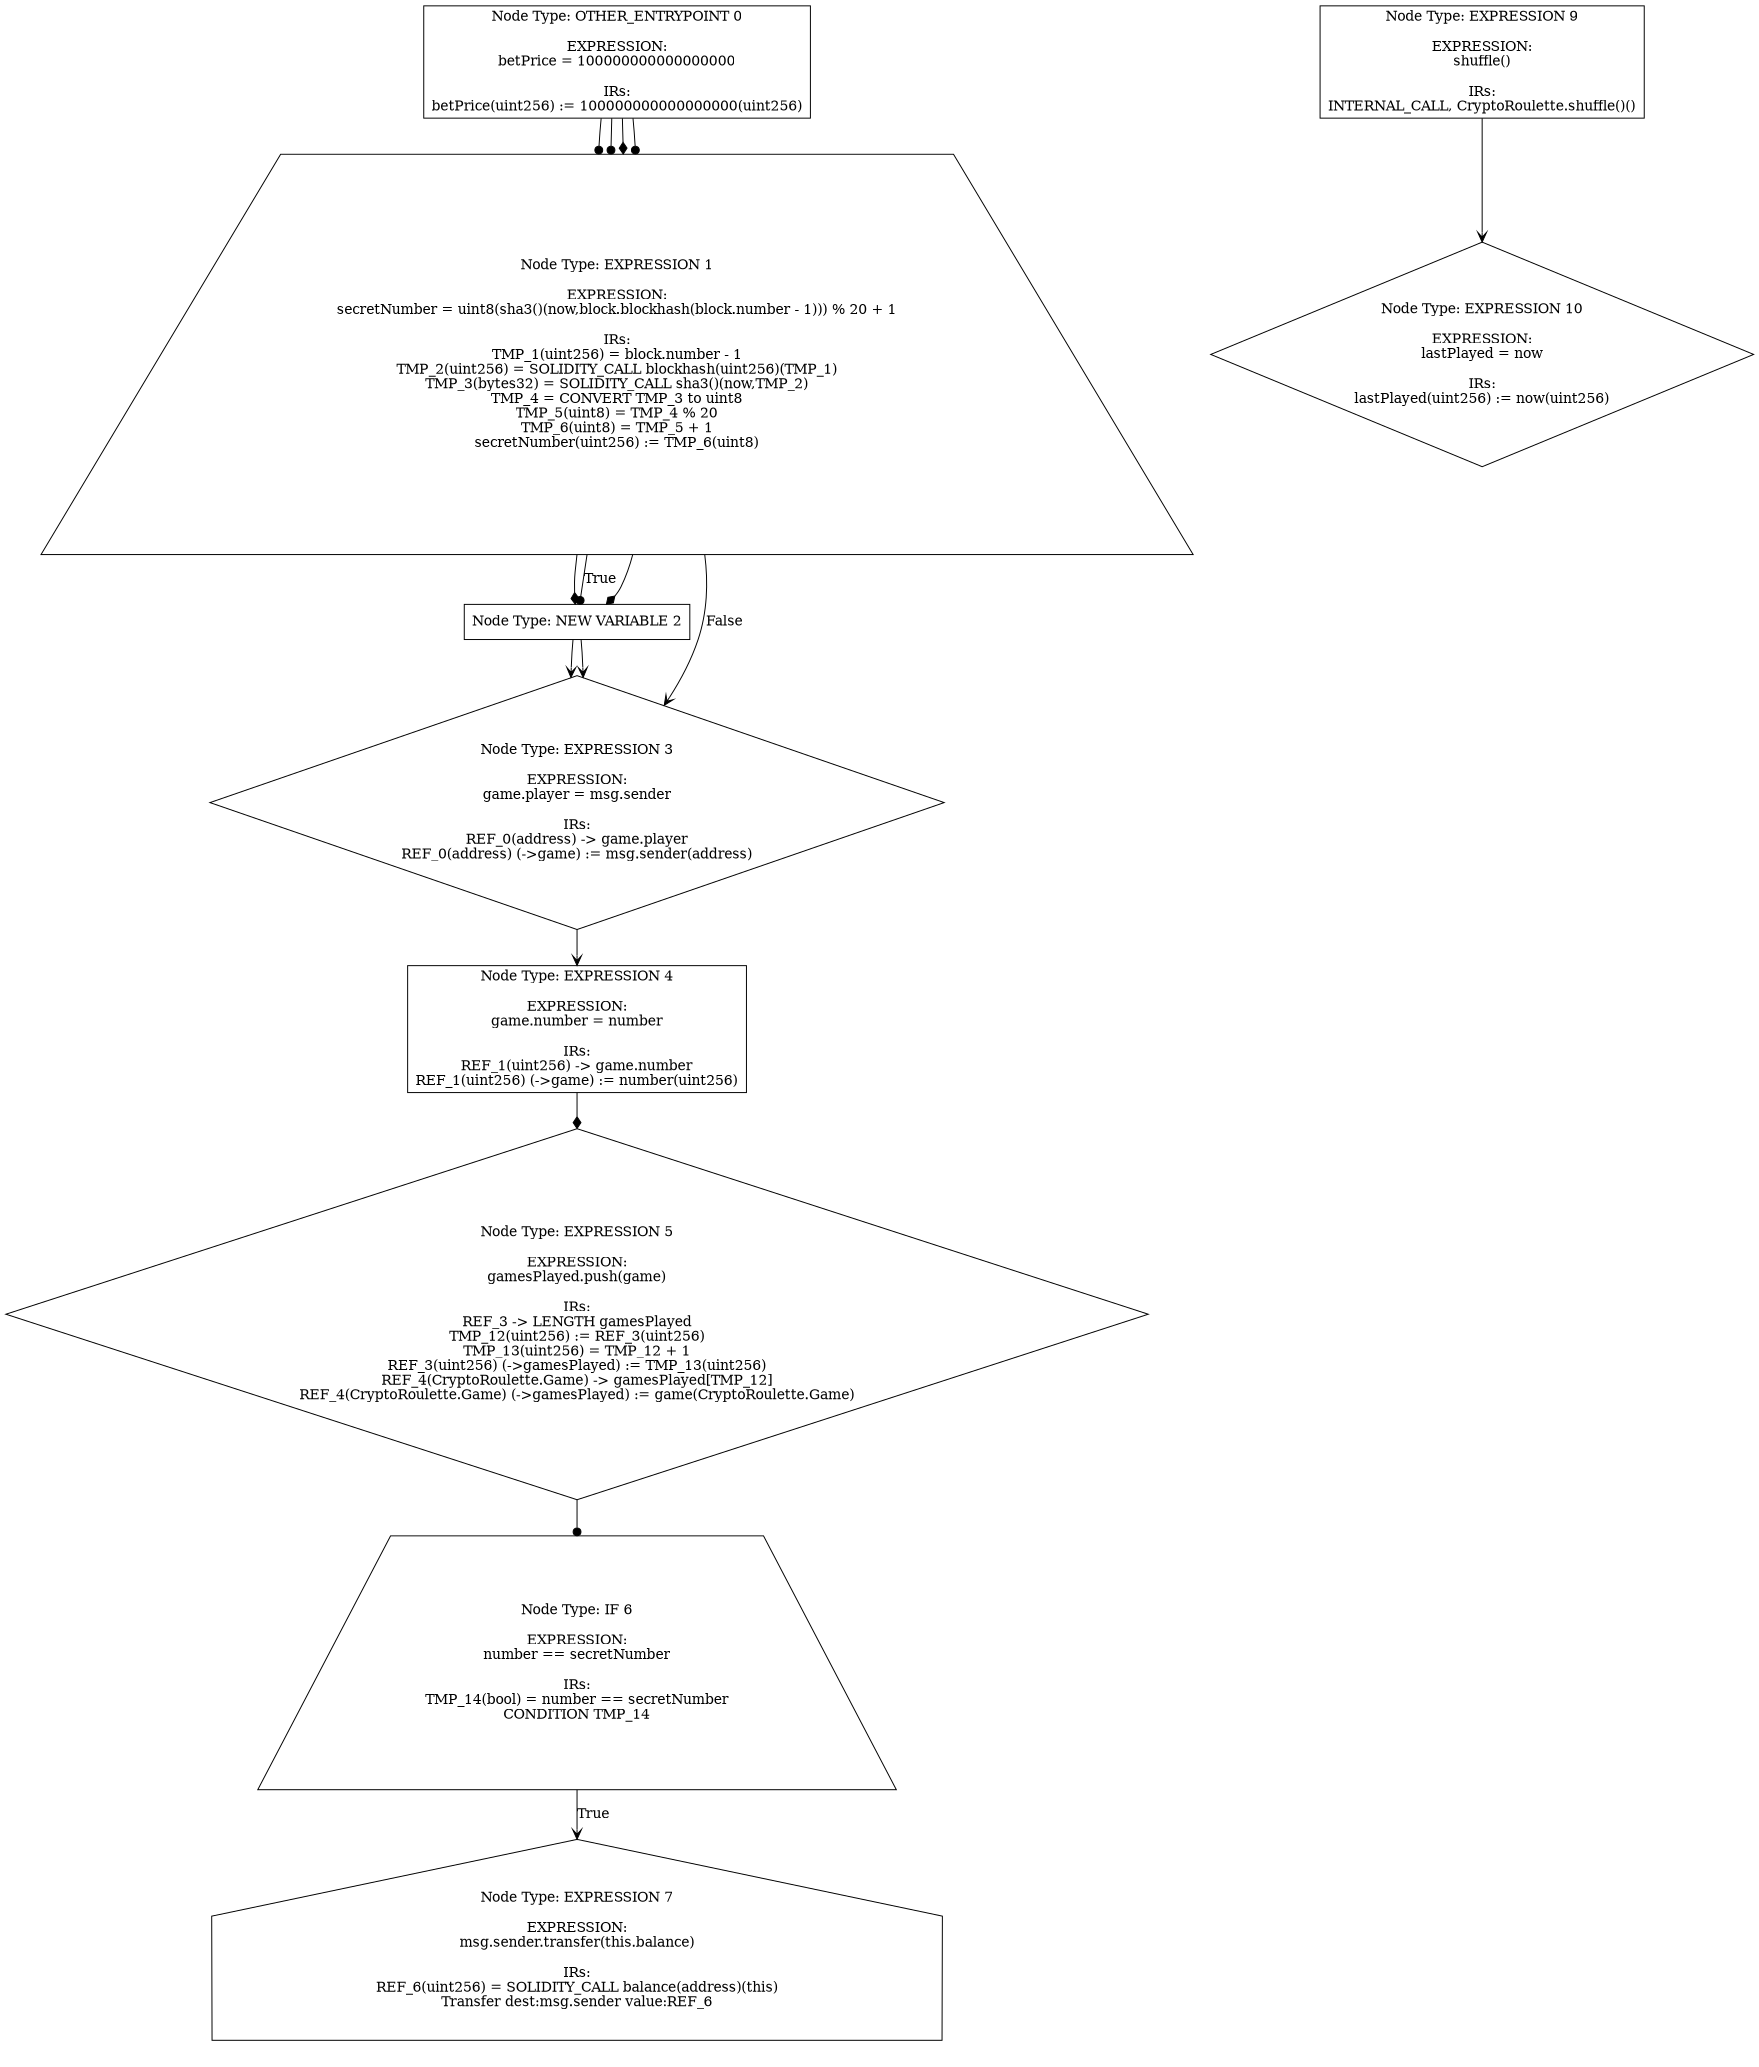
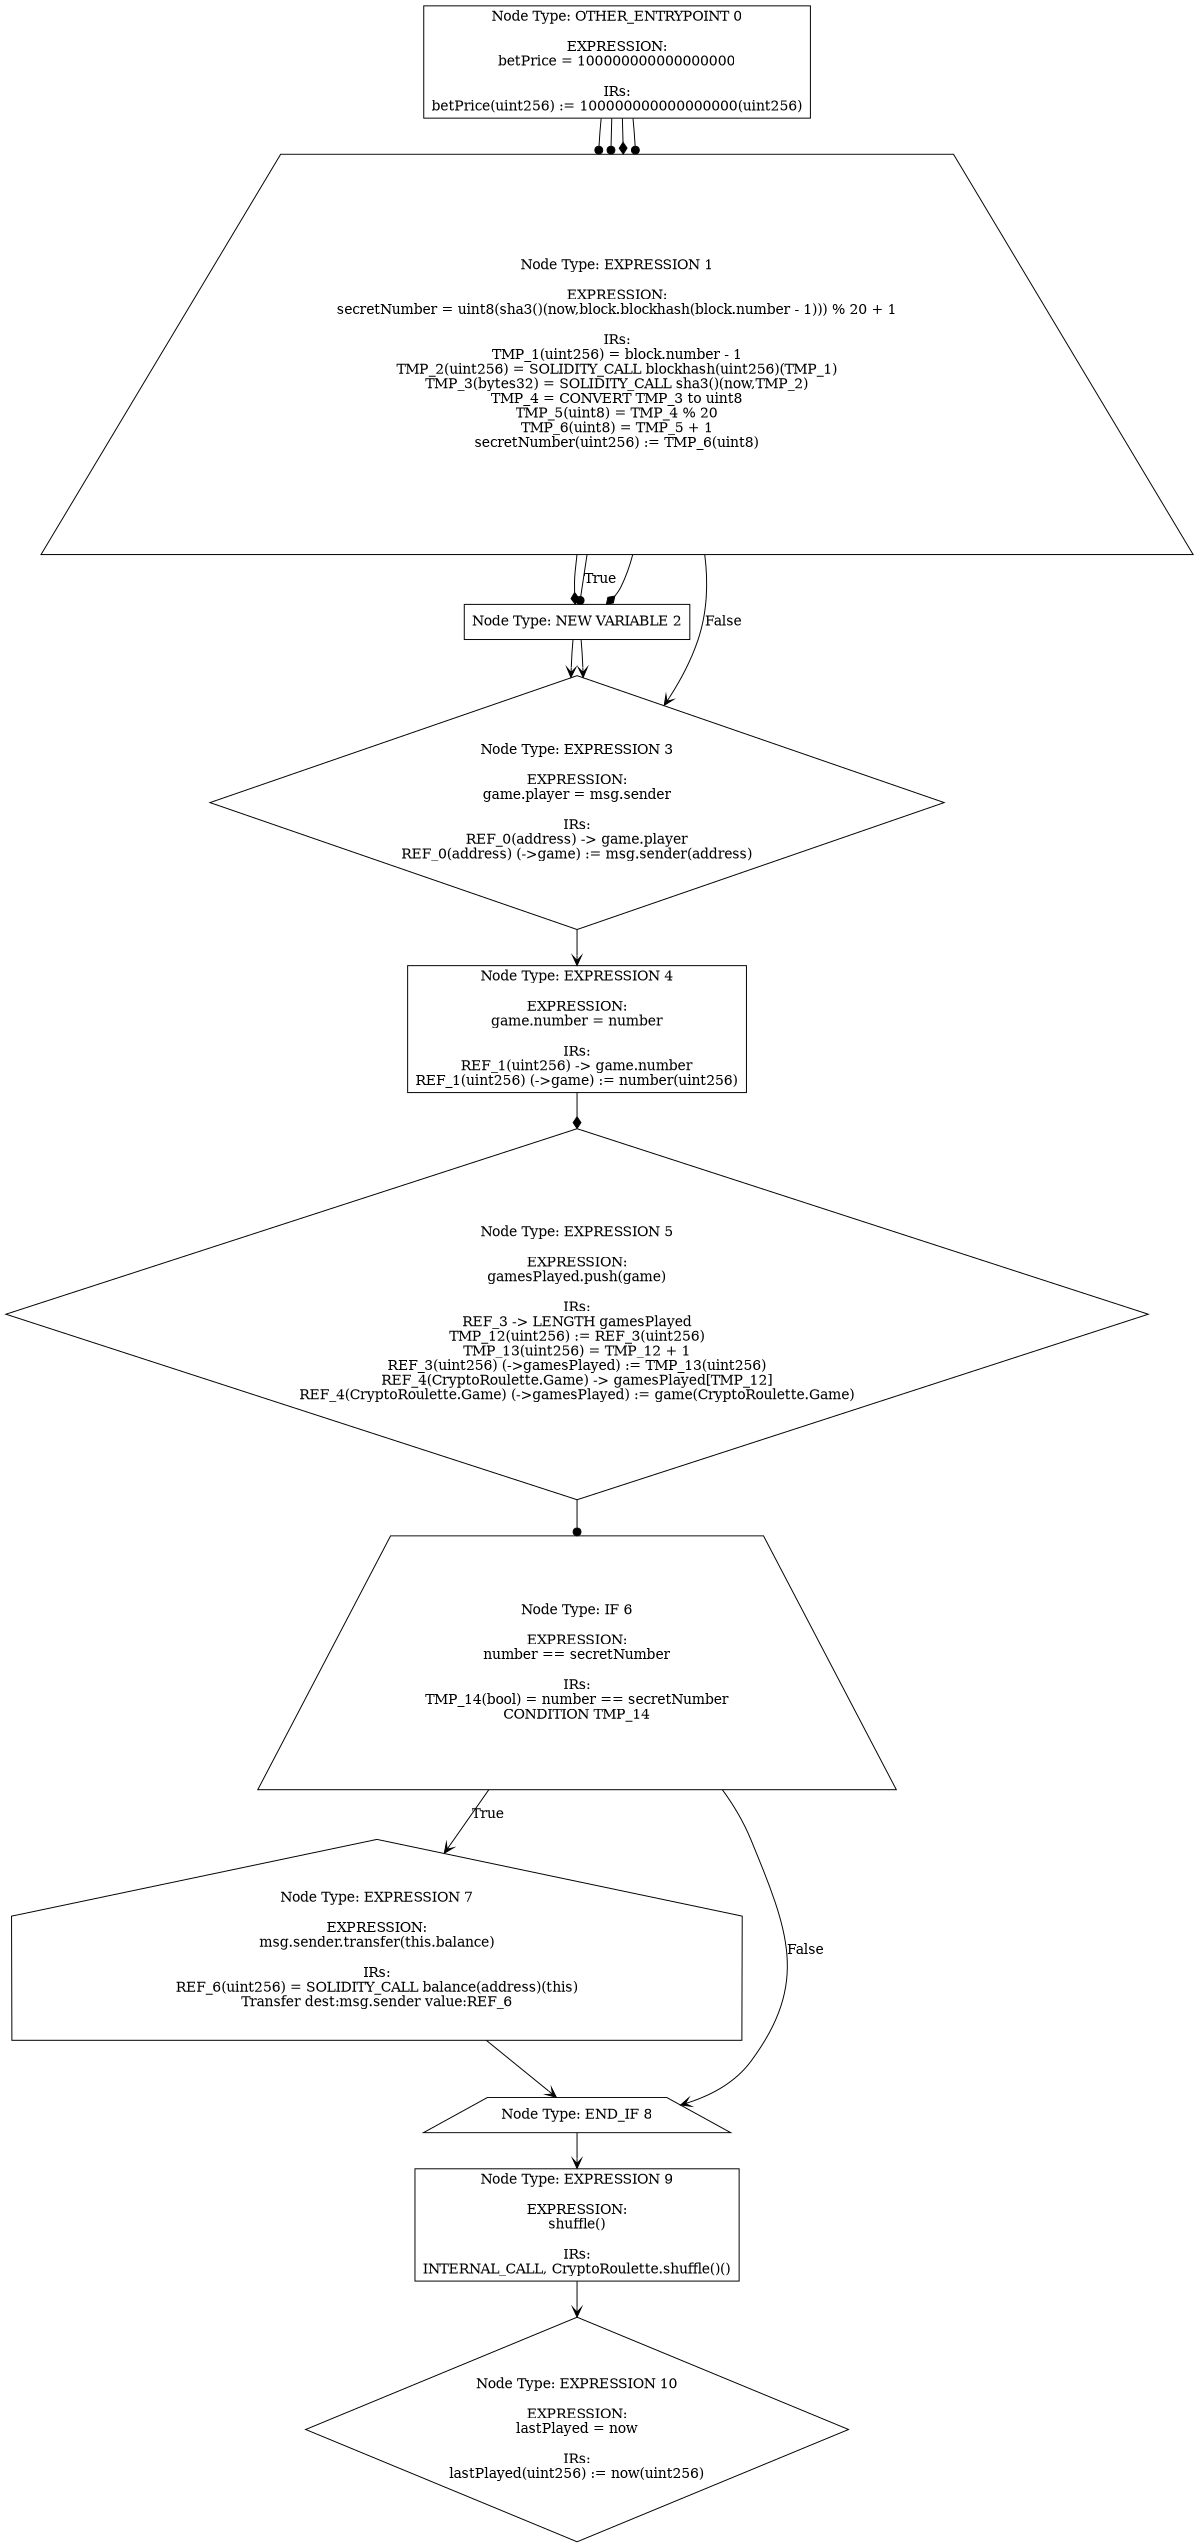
none -> (577, 2115)
